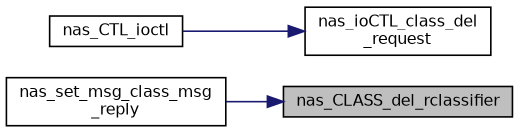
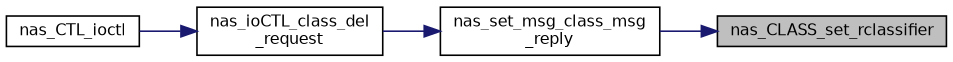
none -> (403, 31)
(398, 102) -> (832, 31)
